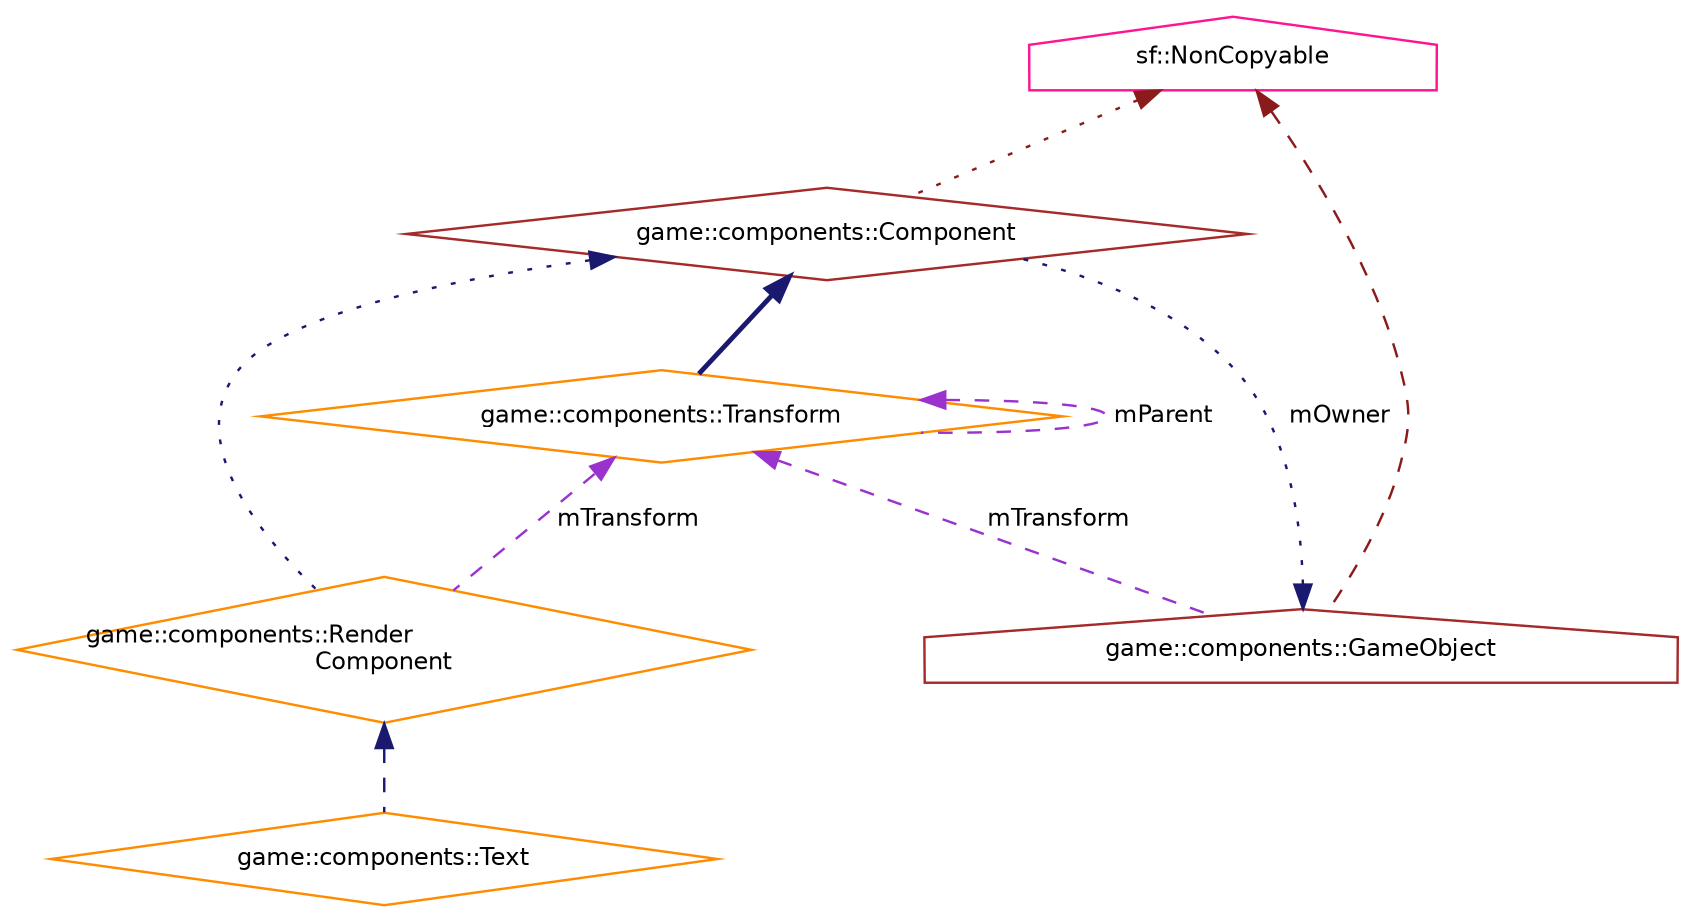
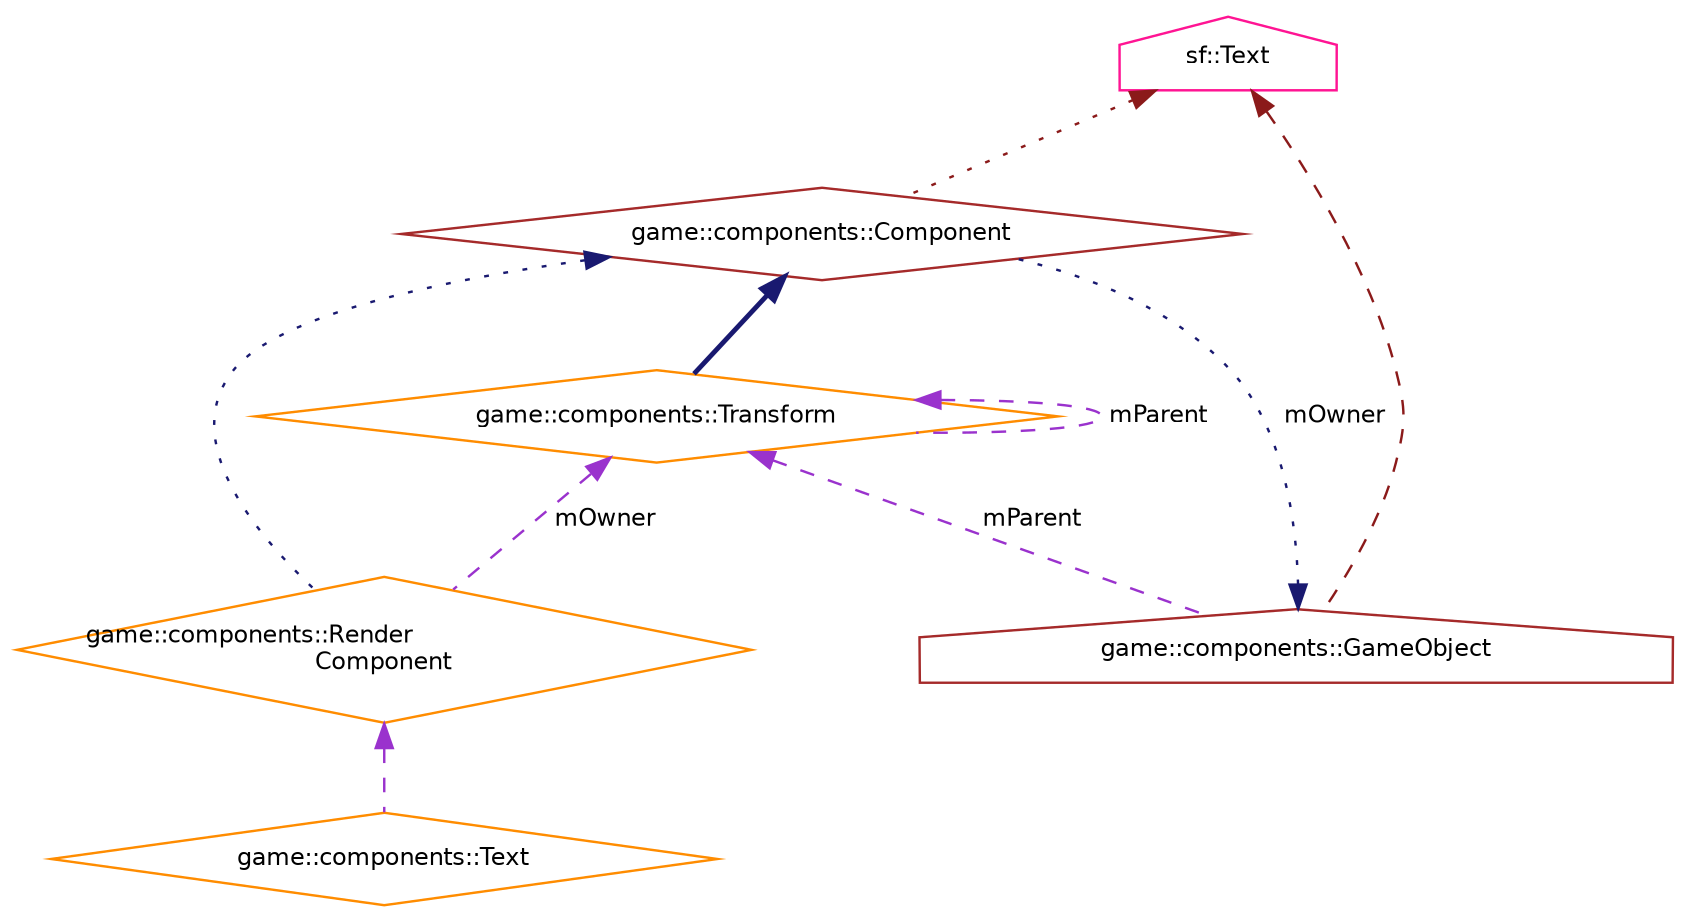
(1233, 57) -> (1228, 57)
(625, 520) -> (602, 520)
(1055, 520) -> (1029, 520)
(384, 780) -> (384, 780)
